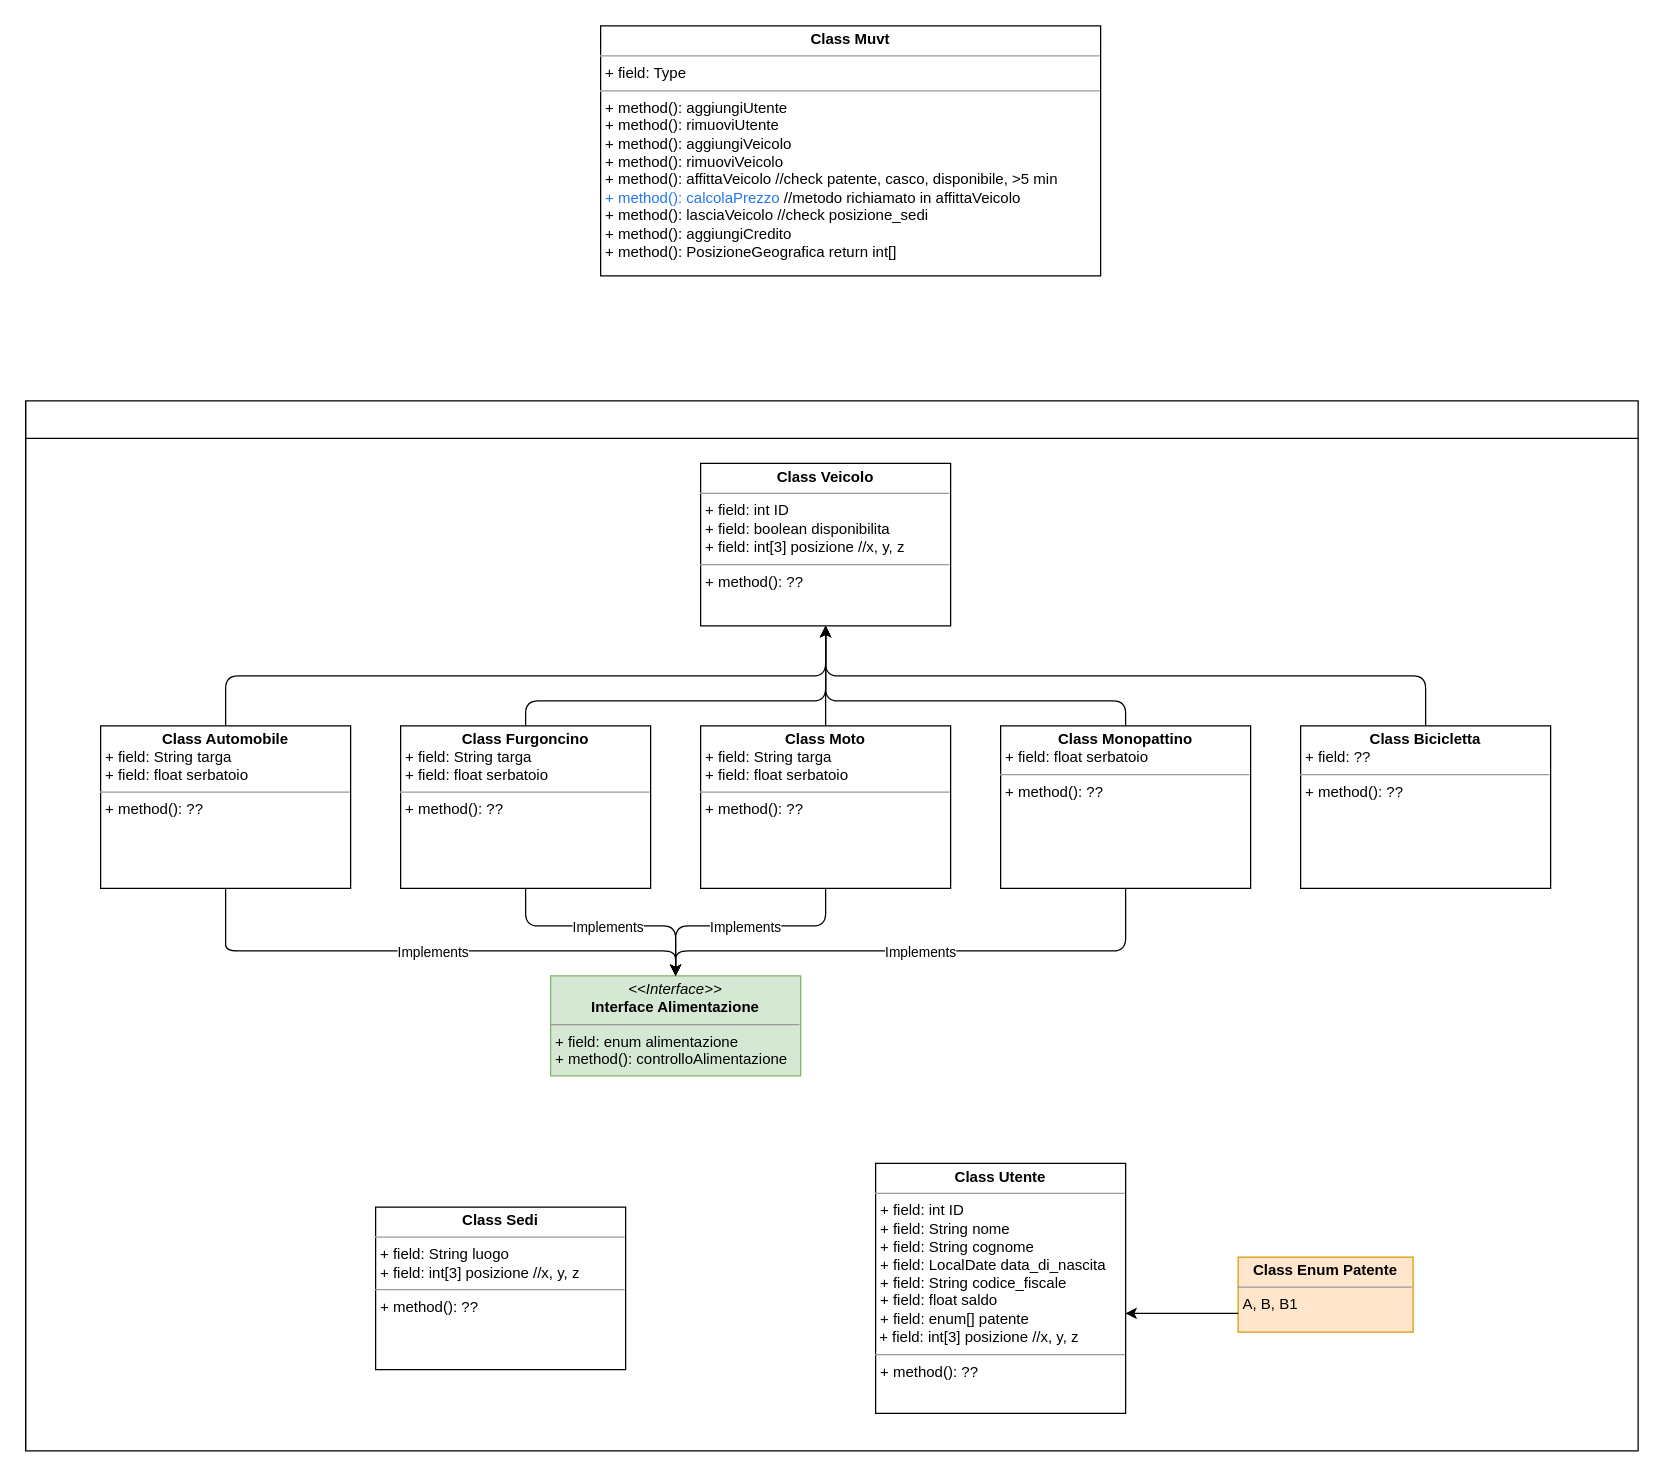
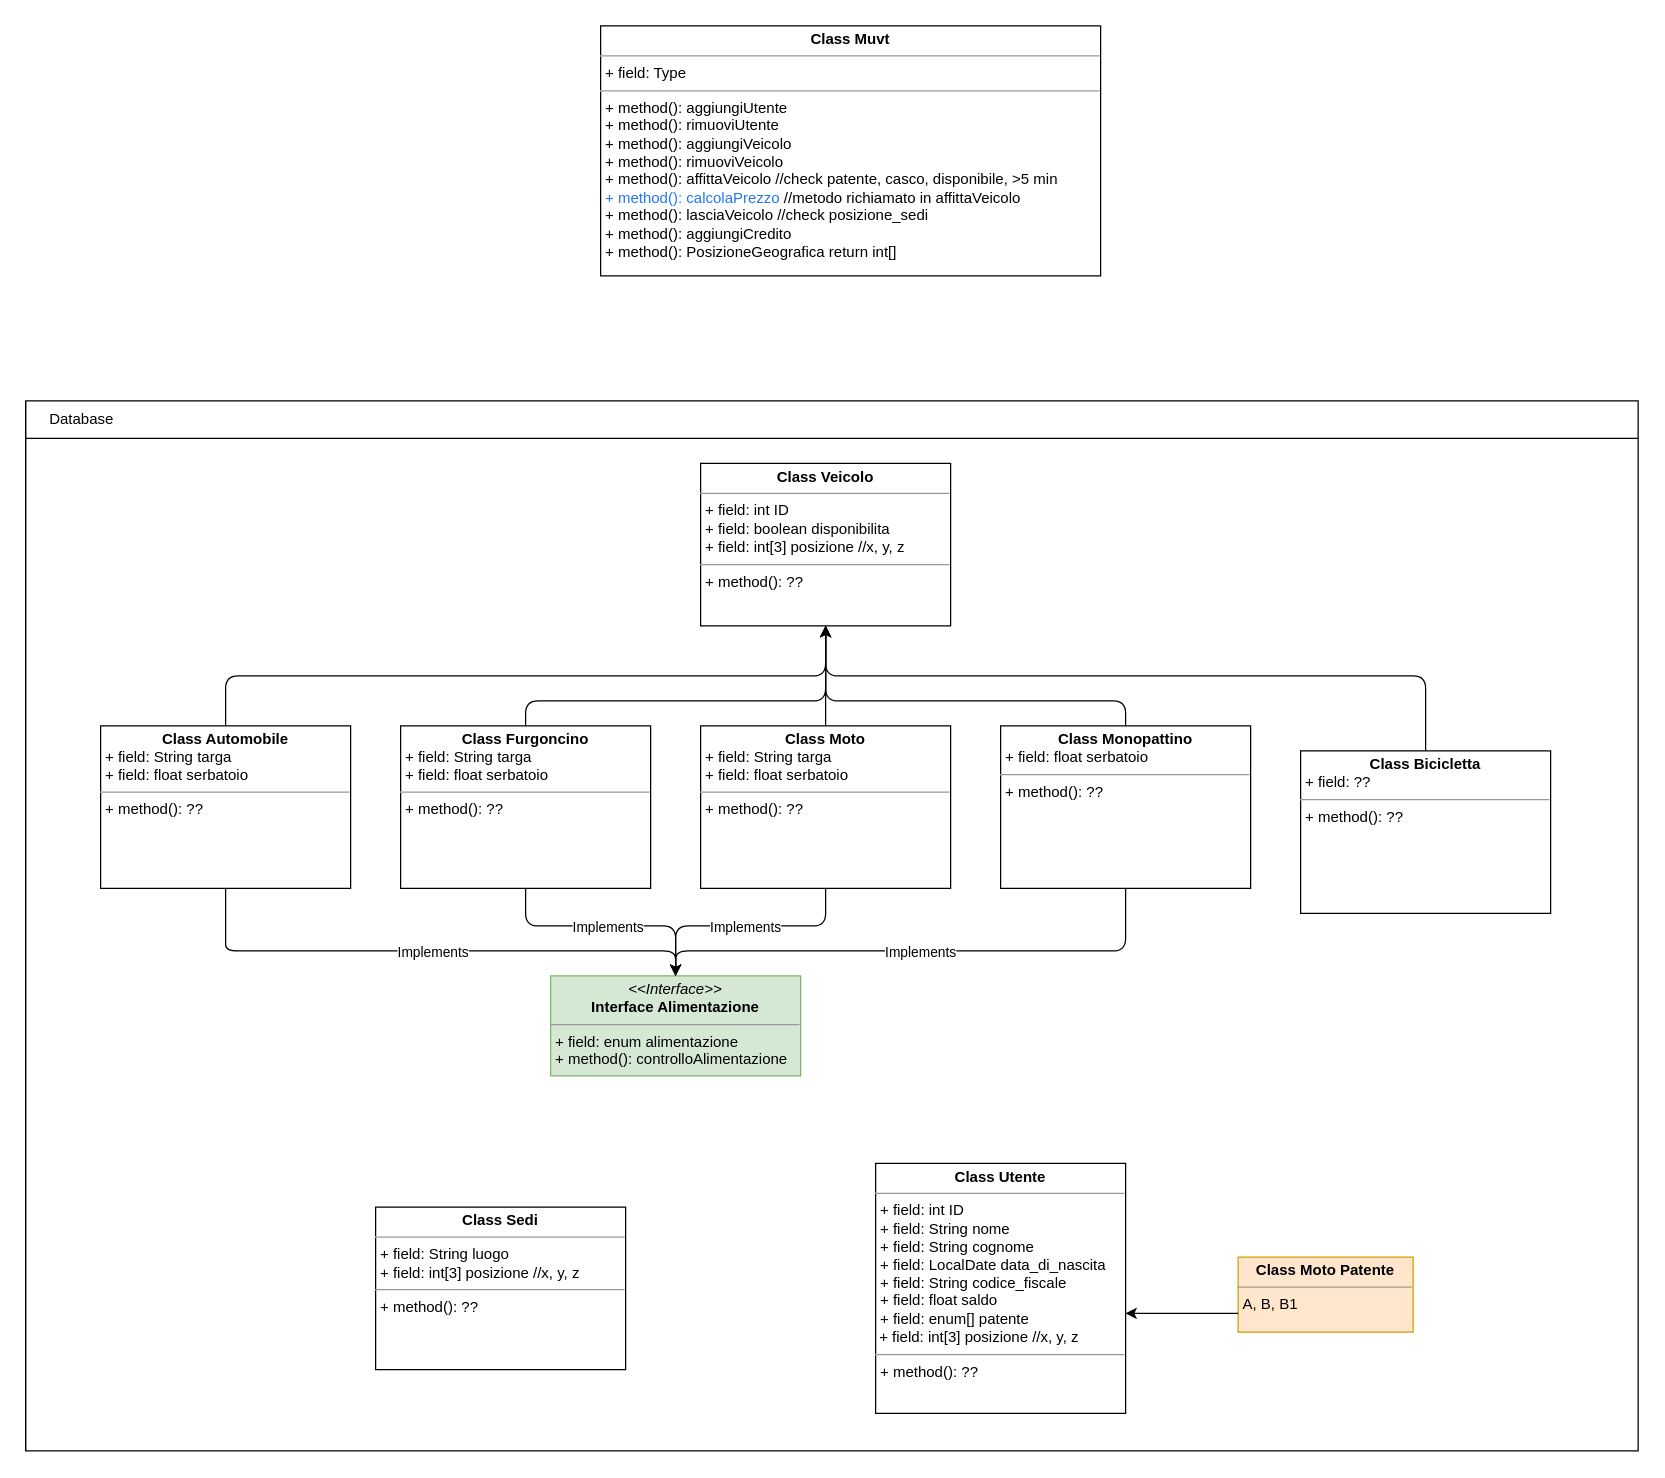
none -> (82, 419)
(1426, 807) -> (1426, 832)
(1308, 1275) -> (1308, 1275)
